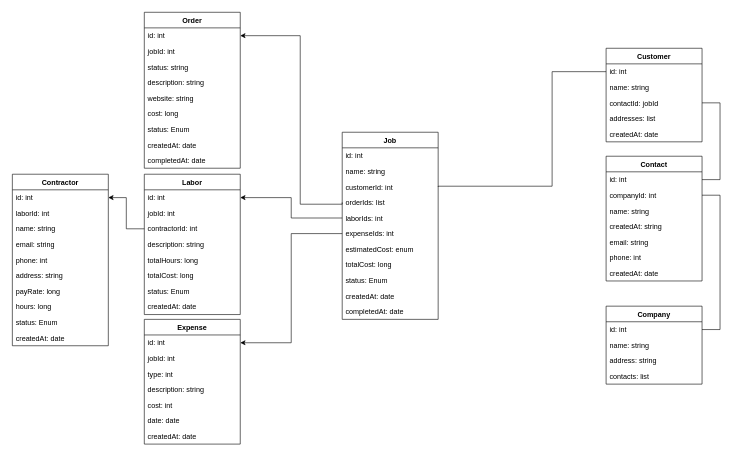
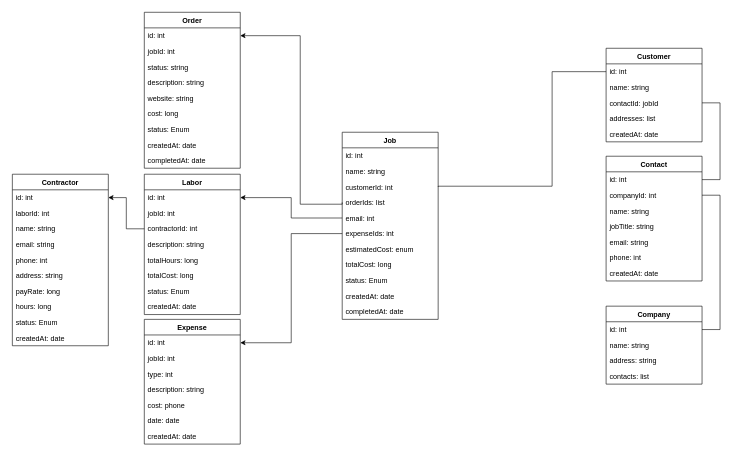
(368, 218) -> (361, 218)
(641, 227) -> (637, 227)
(163, 406) -> (168, 406)
